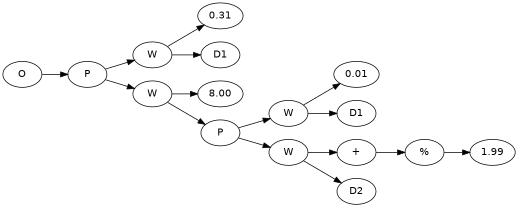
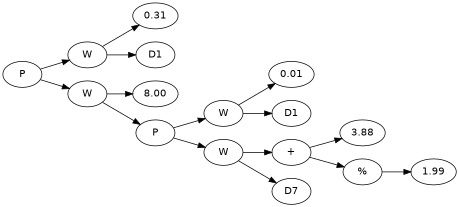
(22, 74) -> none
none -> (363, 133)
(356, 191) -> (291, 191)
